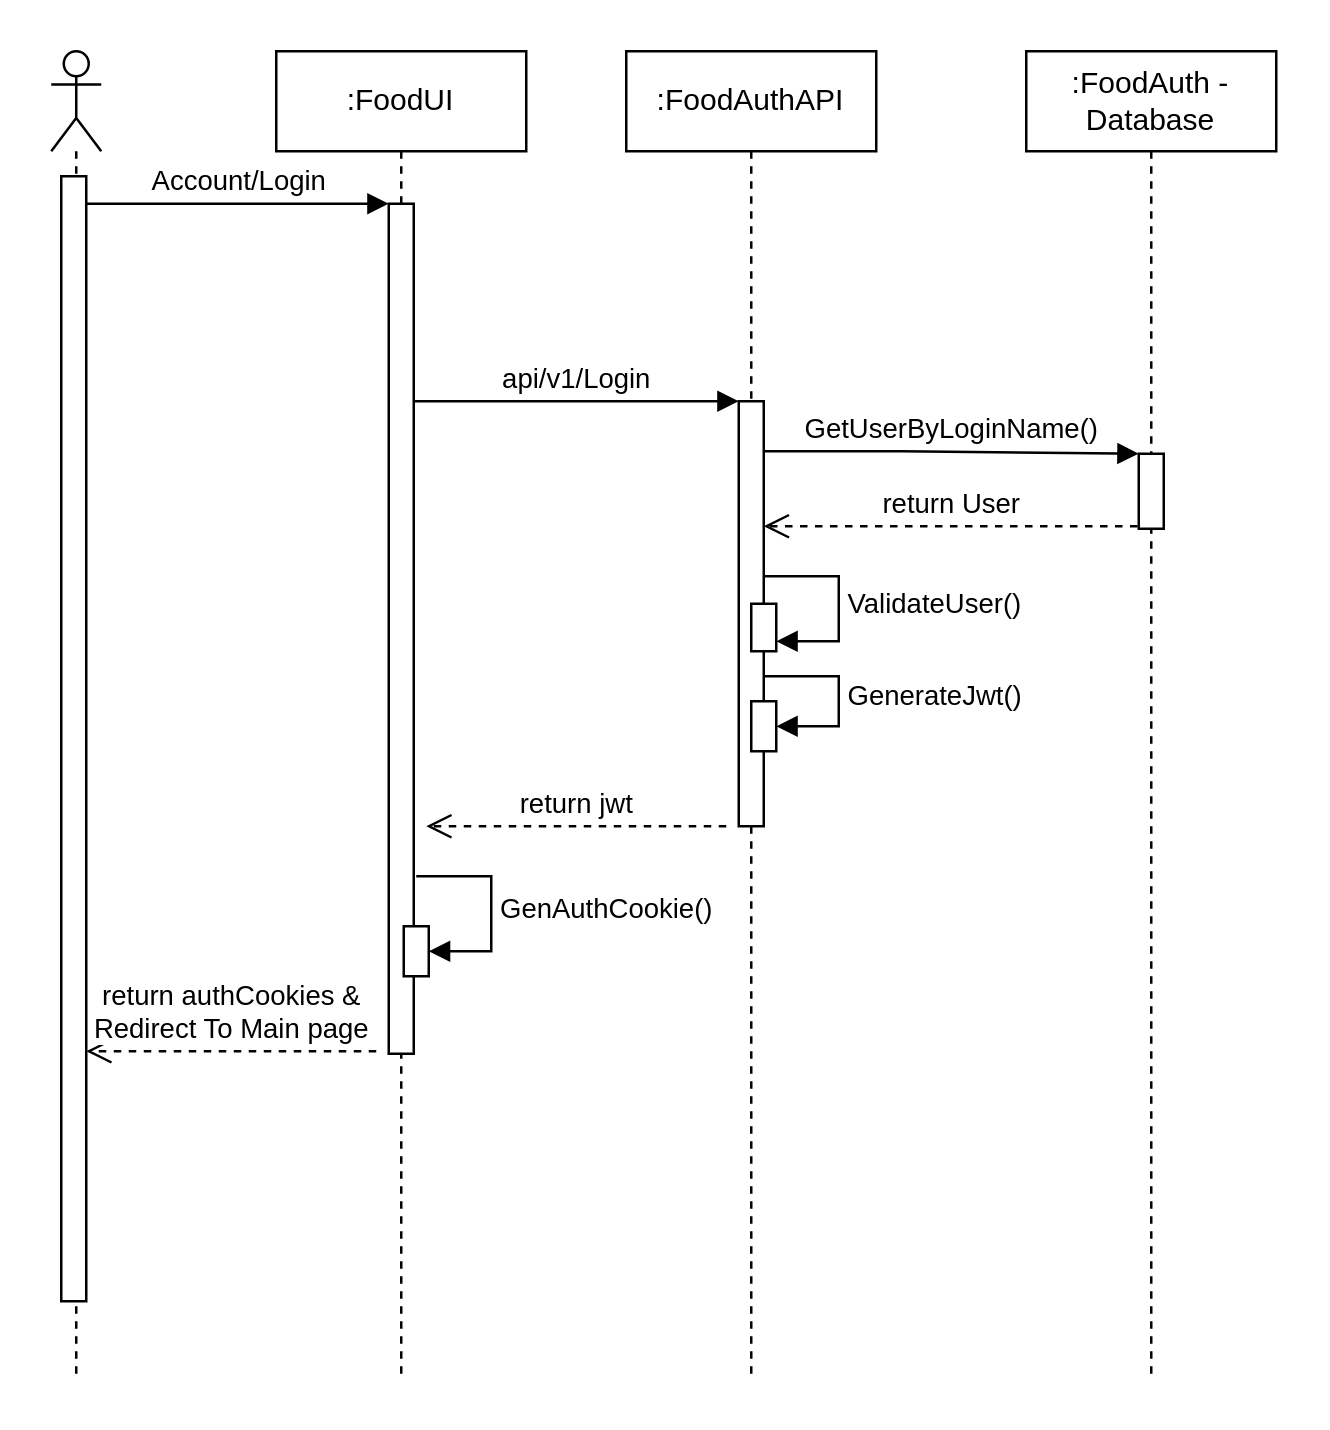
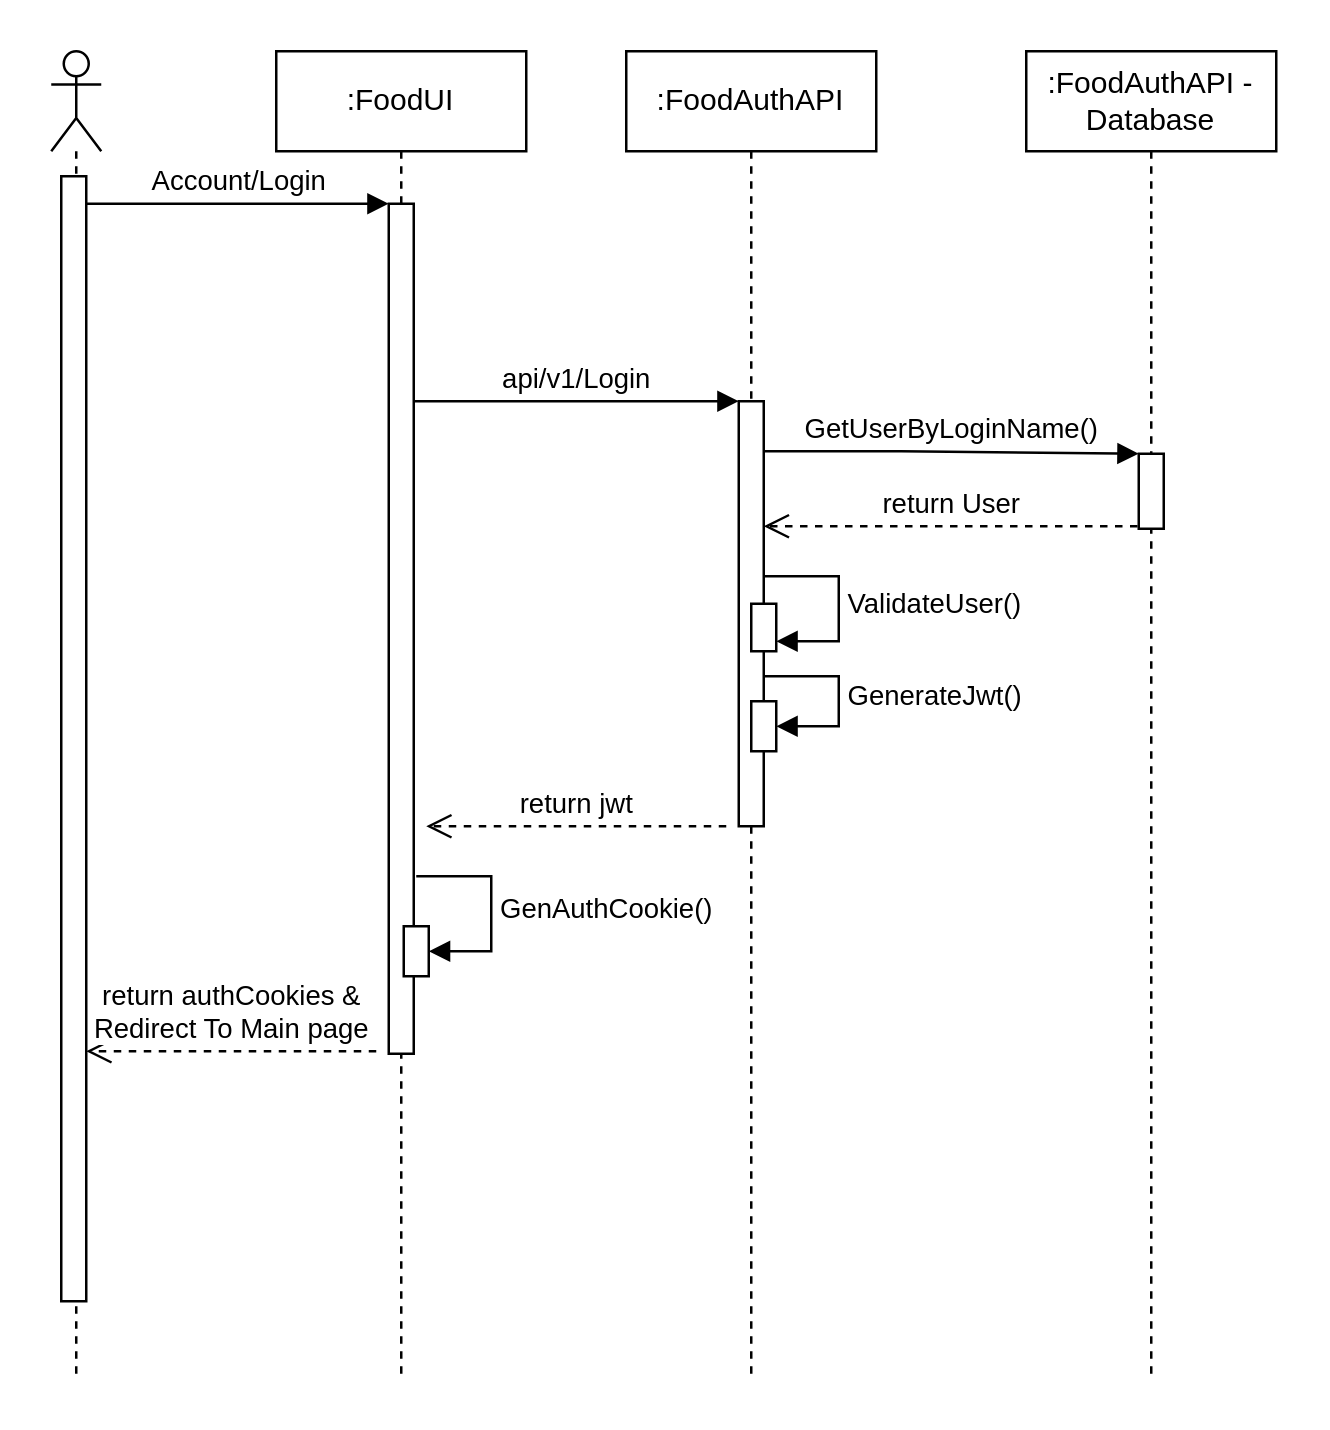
(1151, 101) -> (1151, 101)
